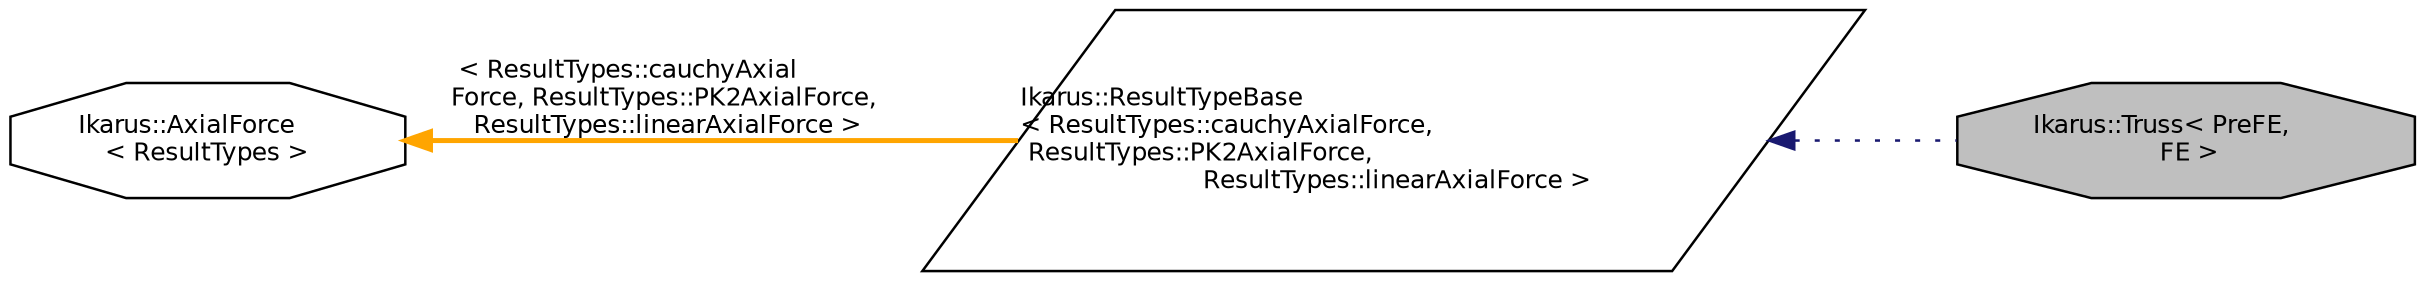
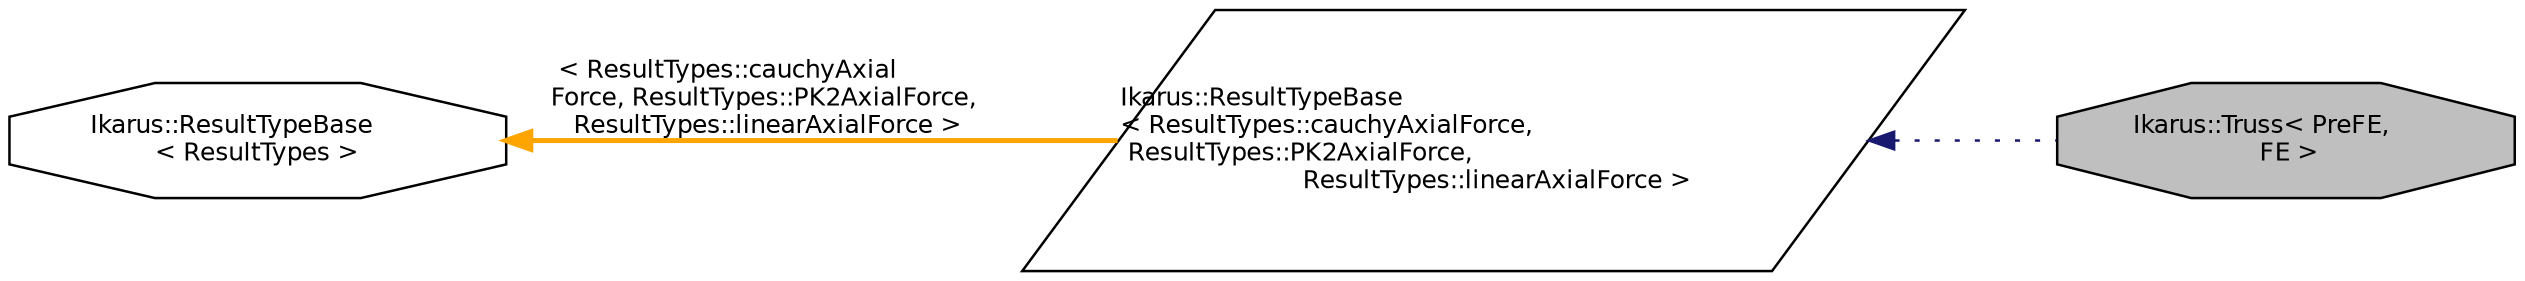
(208, 141) -> (258, 141)
